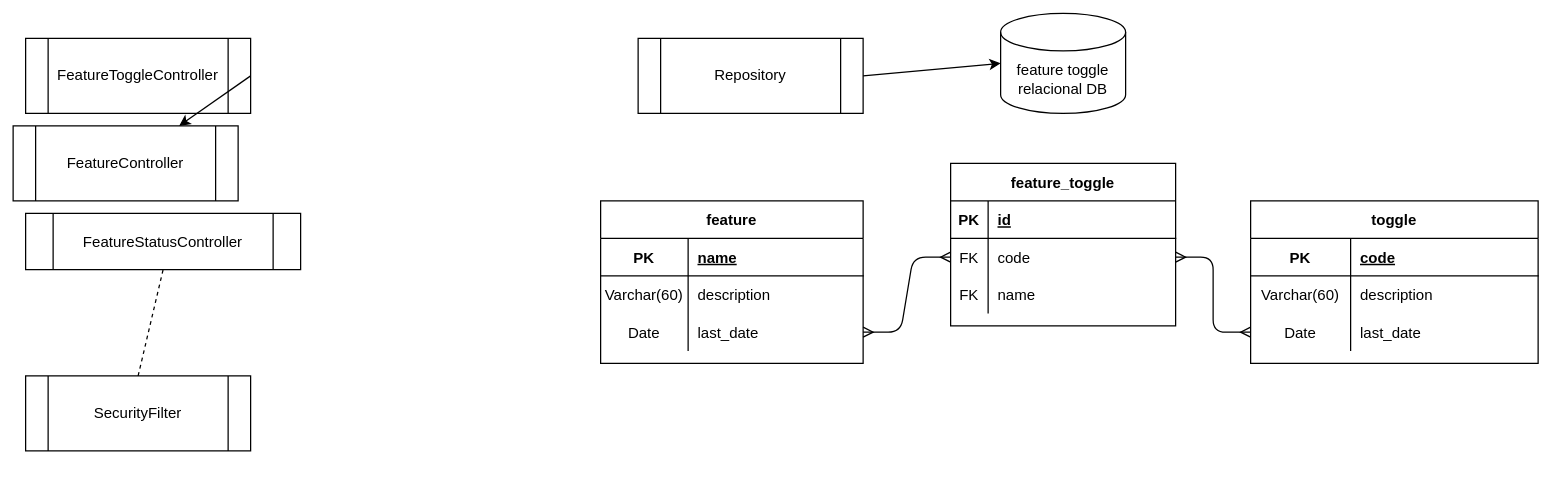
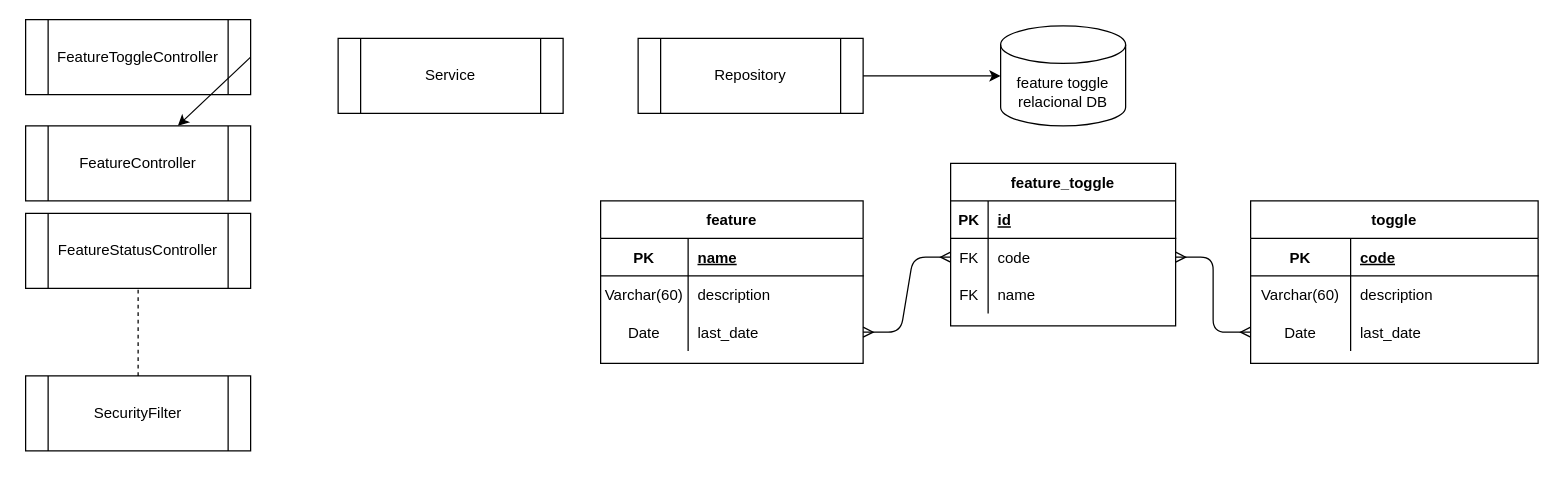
(1063, 63) -> (1063, 76)
(138, 76) -> (138, 57)
none -> (451, 76)
(126, 163) -> (138, 163)
(163, 241) -> (138, 251)
